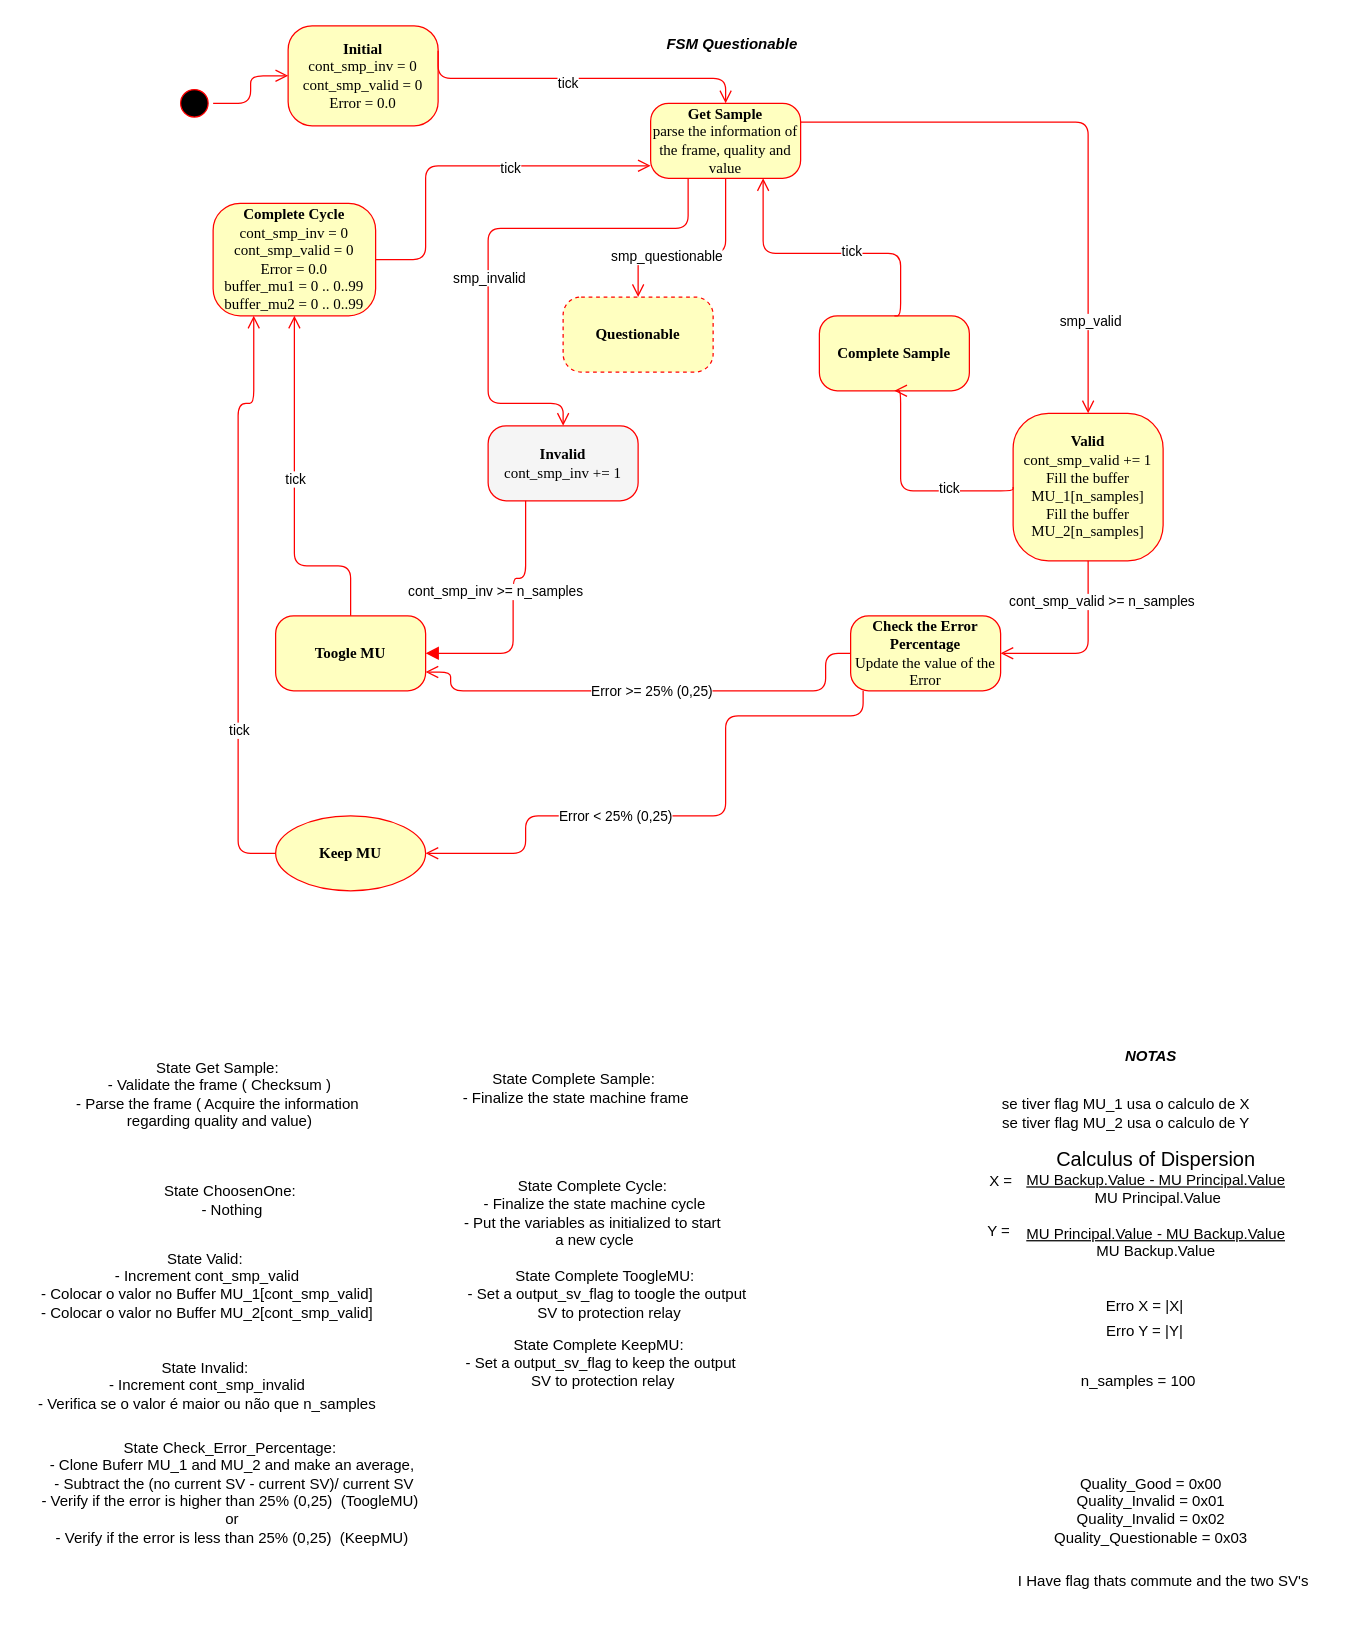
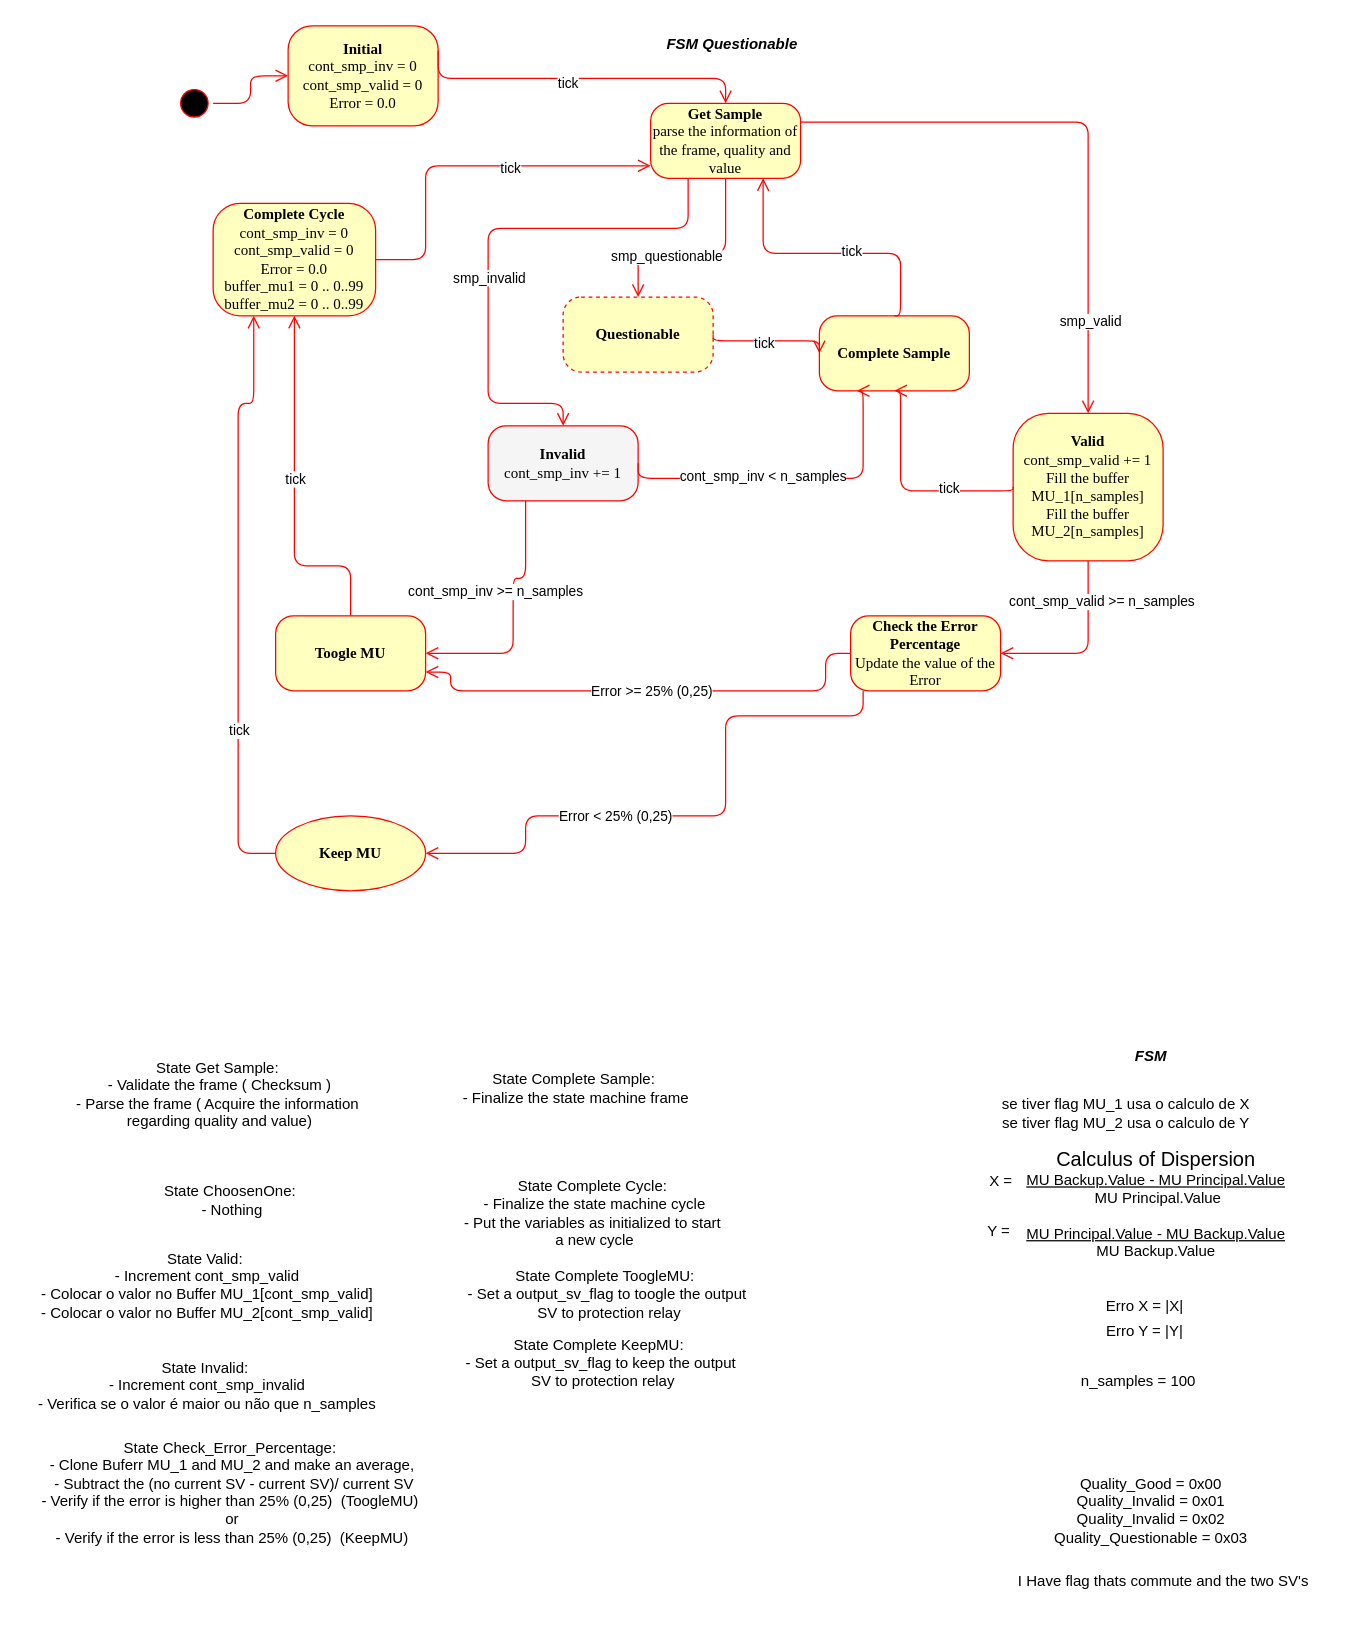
none -> (767, 341)
none -> (788, 478)
(439, 653) -> (434, 653)
(1151, 1057) -> (1151, 1057)
